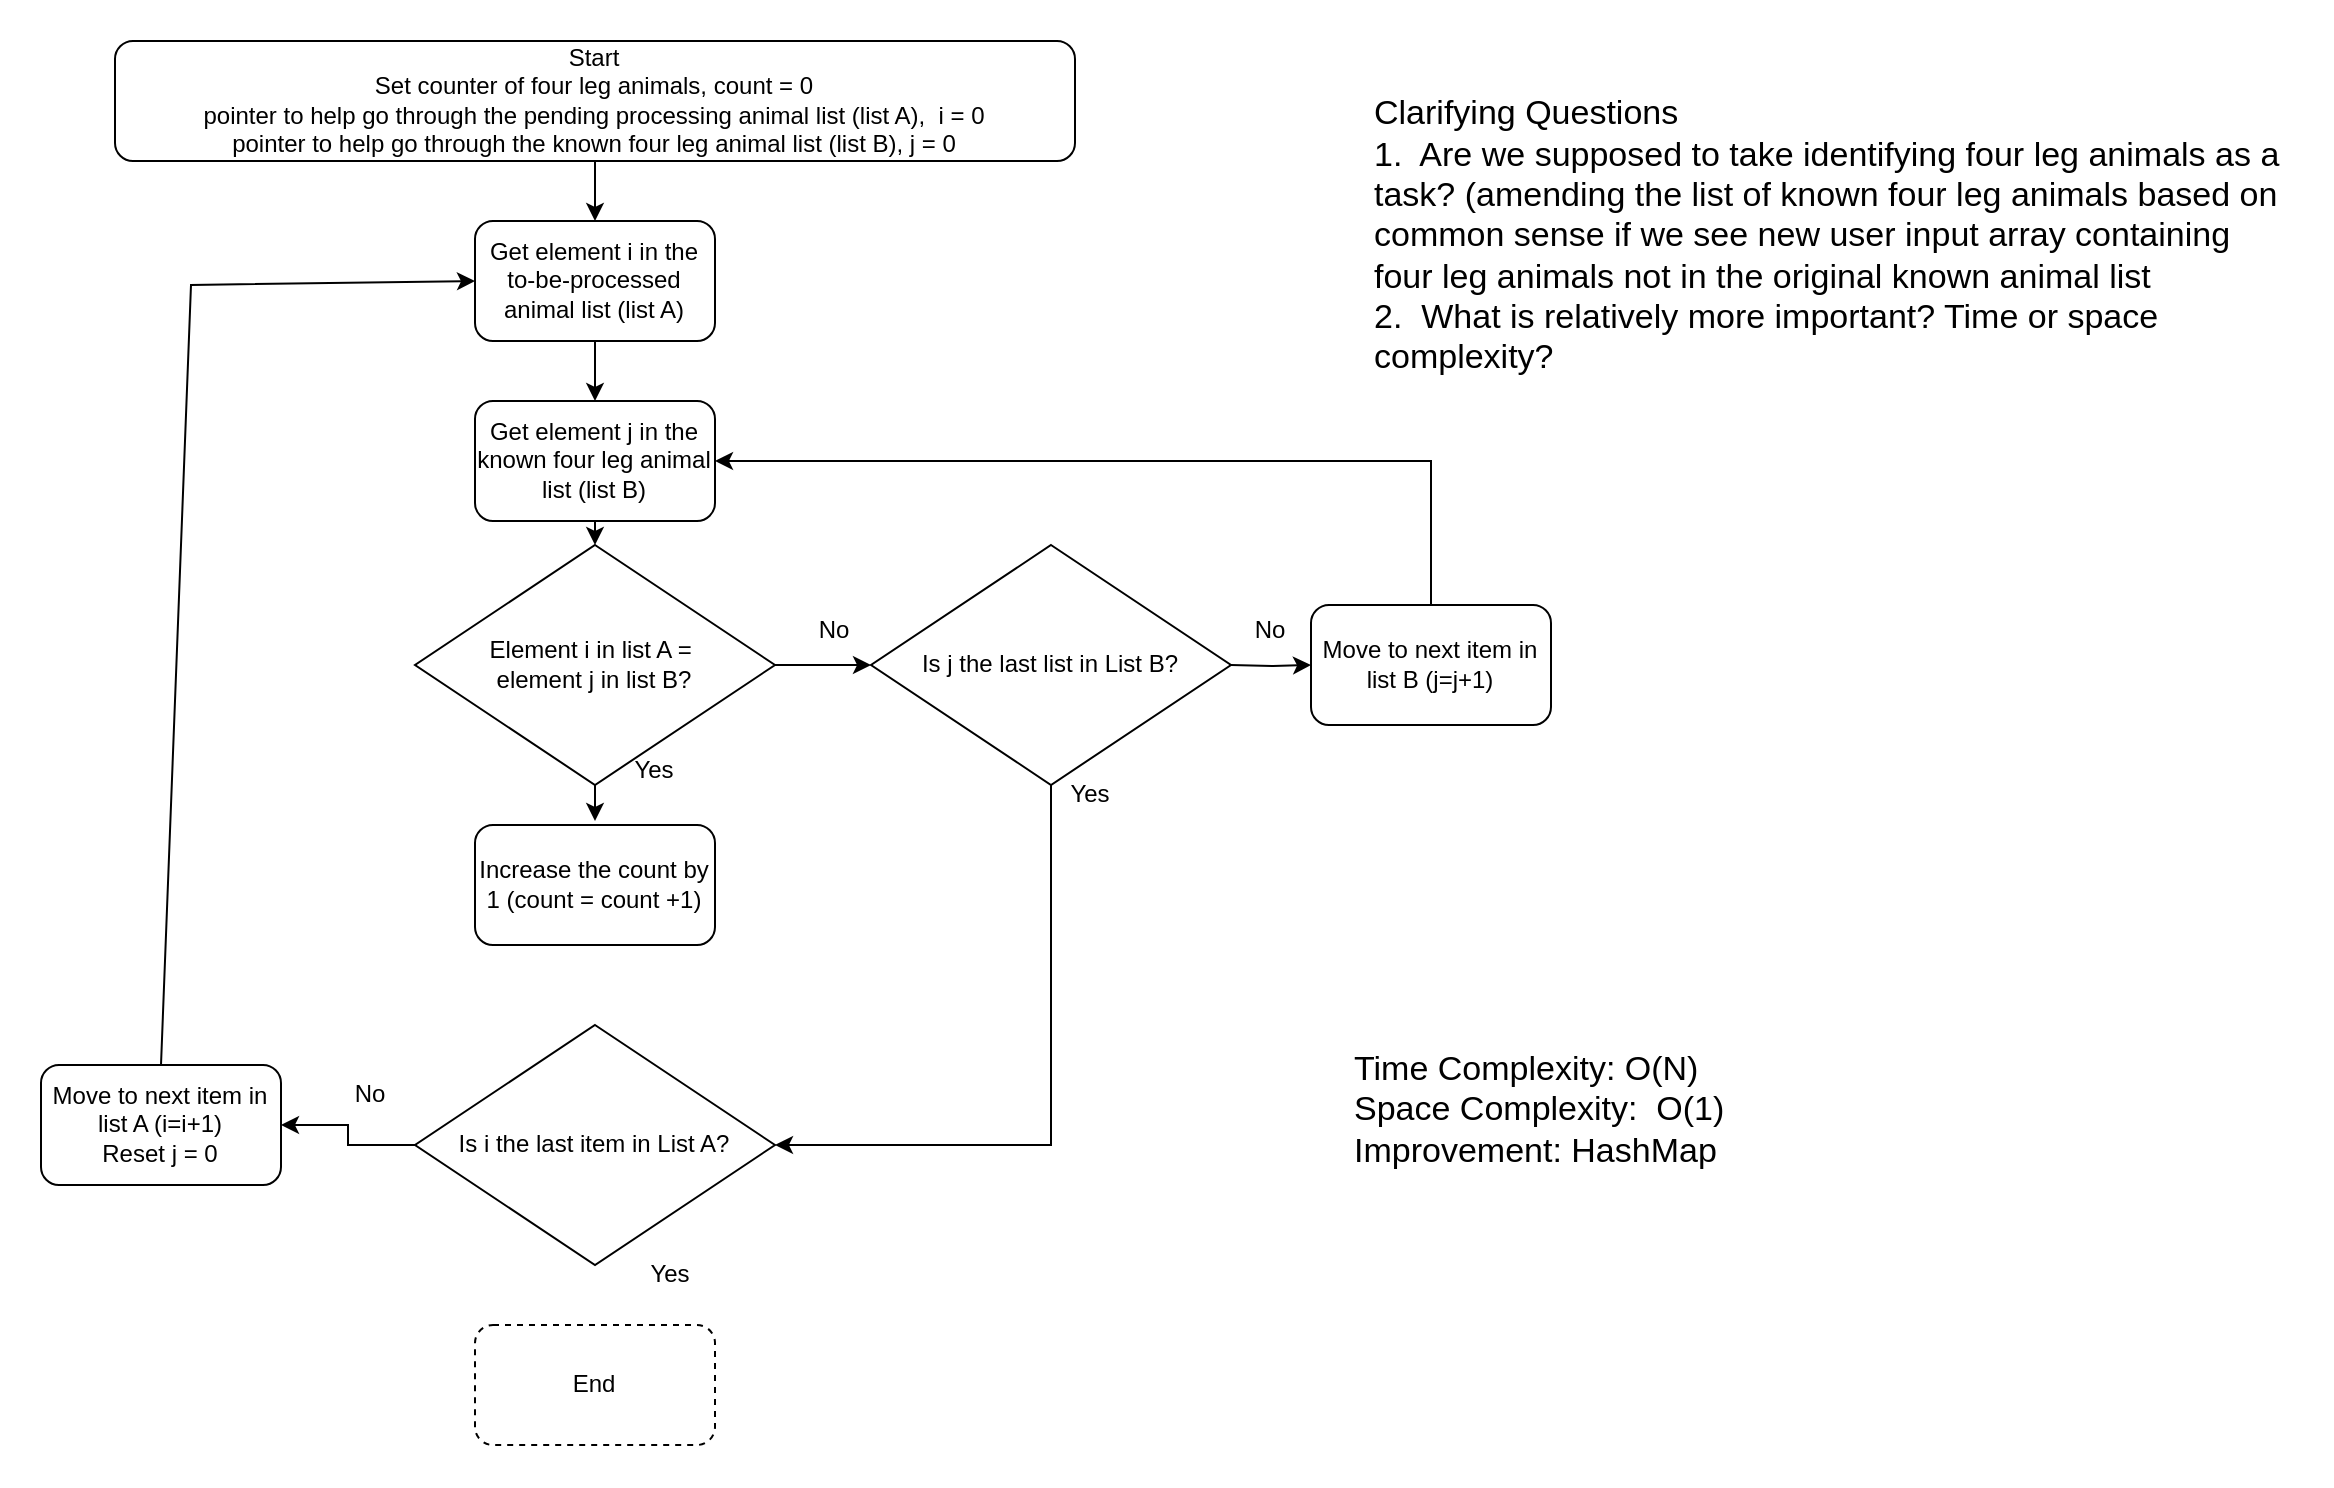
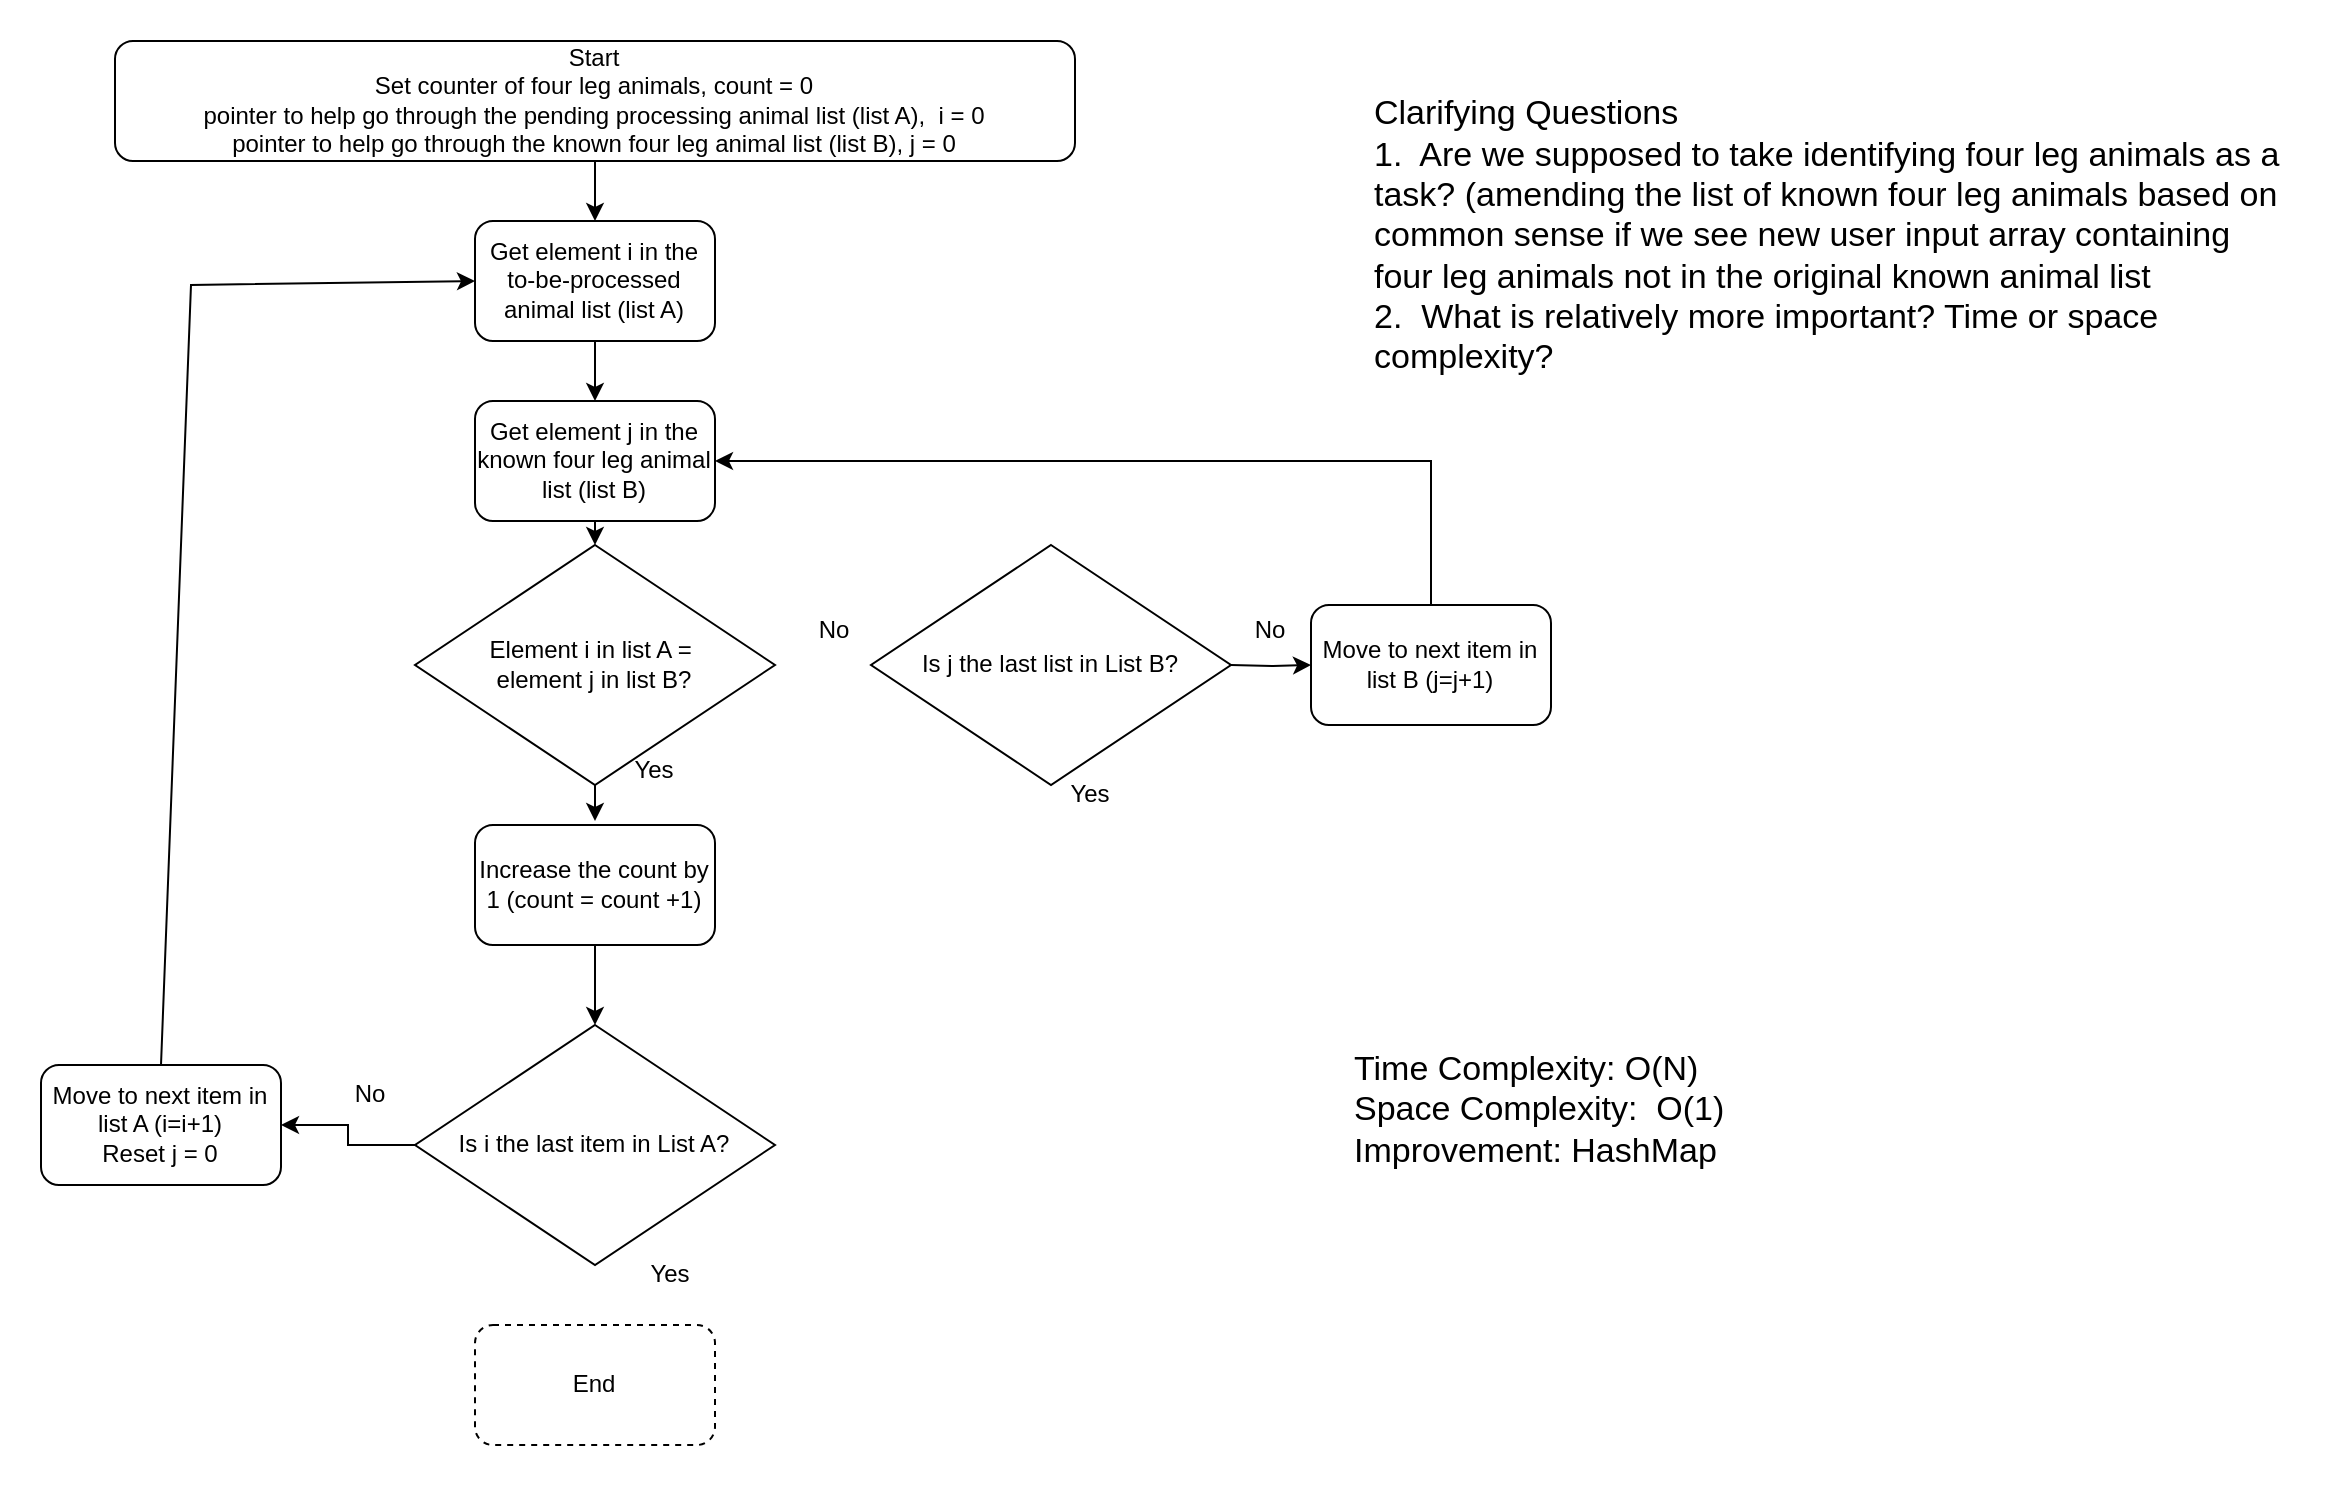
(816, 665) -> none
none -> (595, 978)
(1051, 1096) -> none
